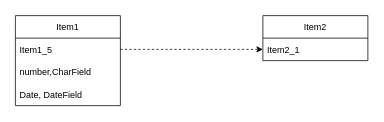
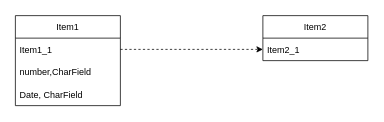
(37, 50) -> (37, 50)
(53, 95) -> (53, 95)
